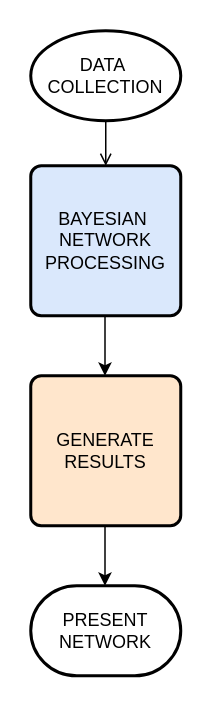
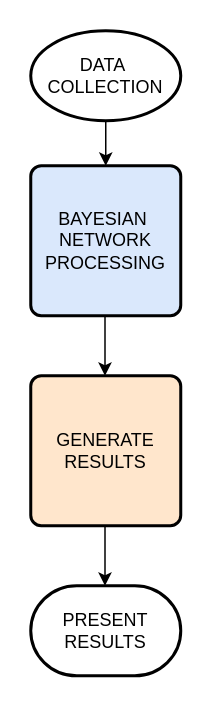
(106, 156) -> (106, 154)
(106, 631) -> (106, 631)
